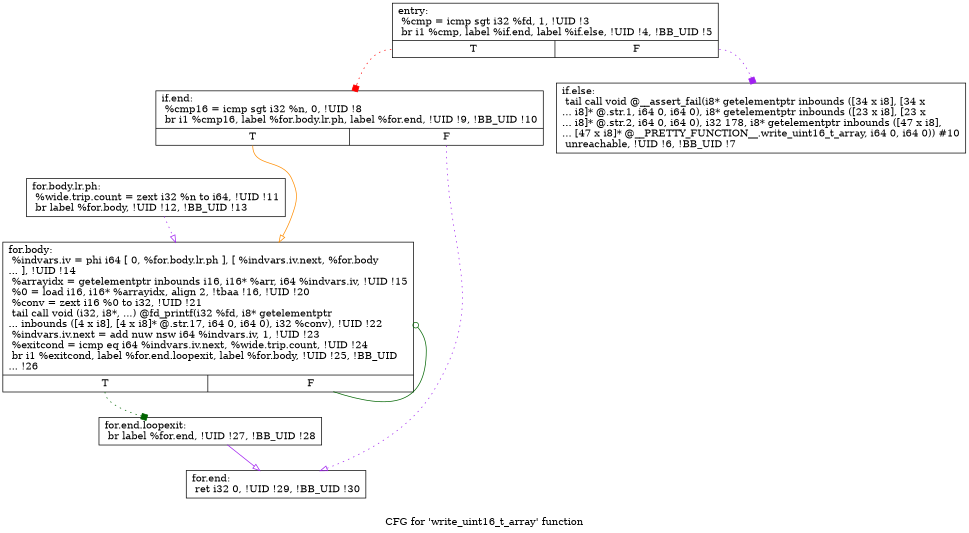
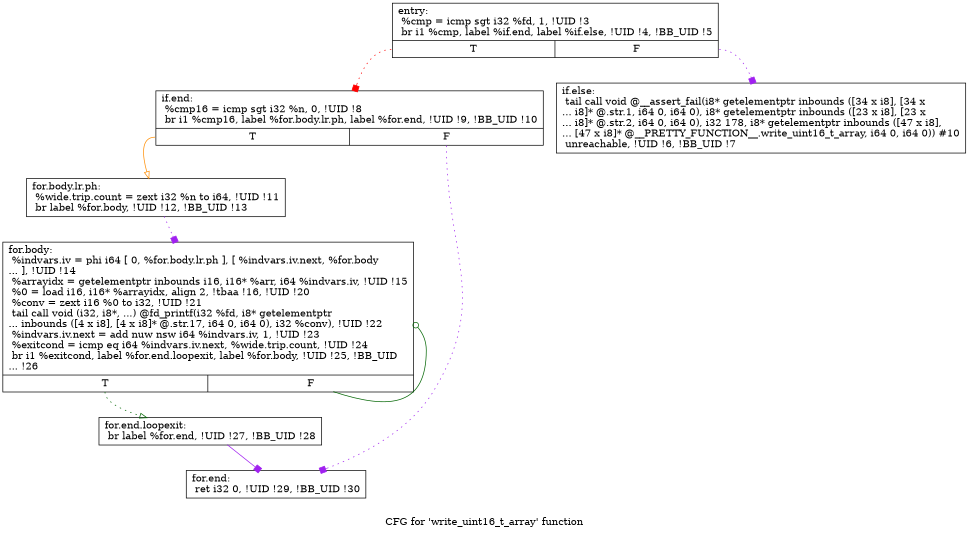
(293, 182) -> (144, 151)
(168, 226) -> (168, 226)
(457, 337) -> (457, 337)
(119, 407) -> (119, 407)
(241, 455) -> (241, 455)
